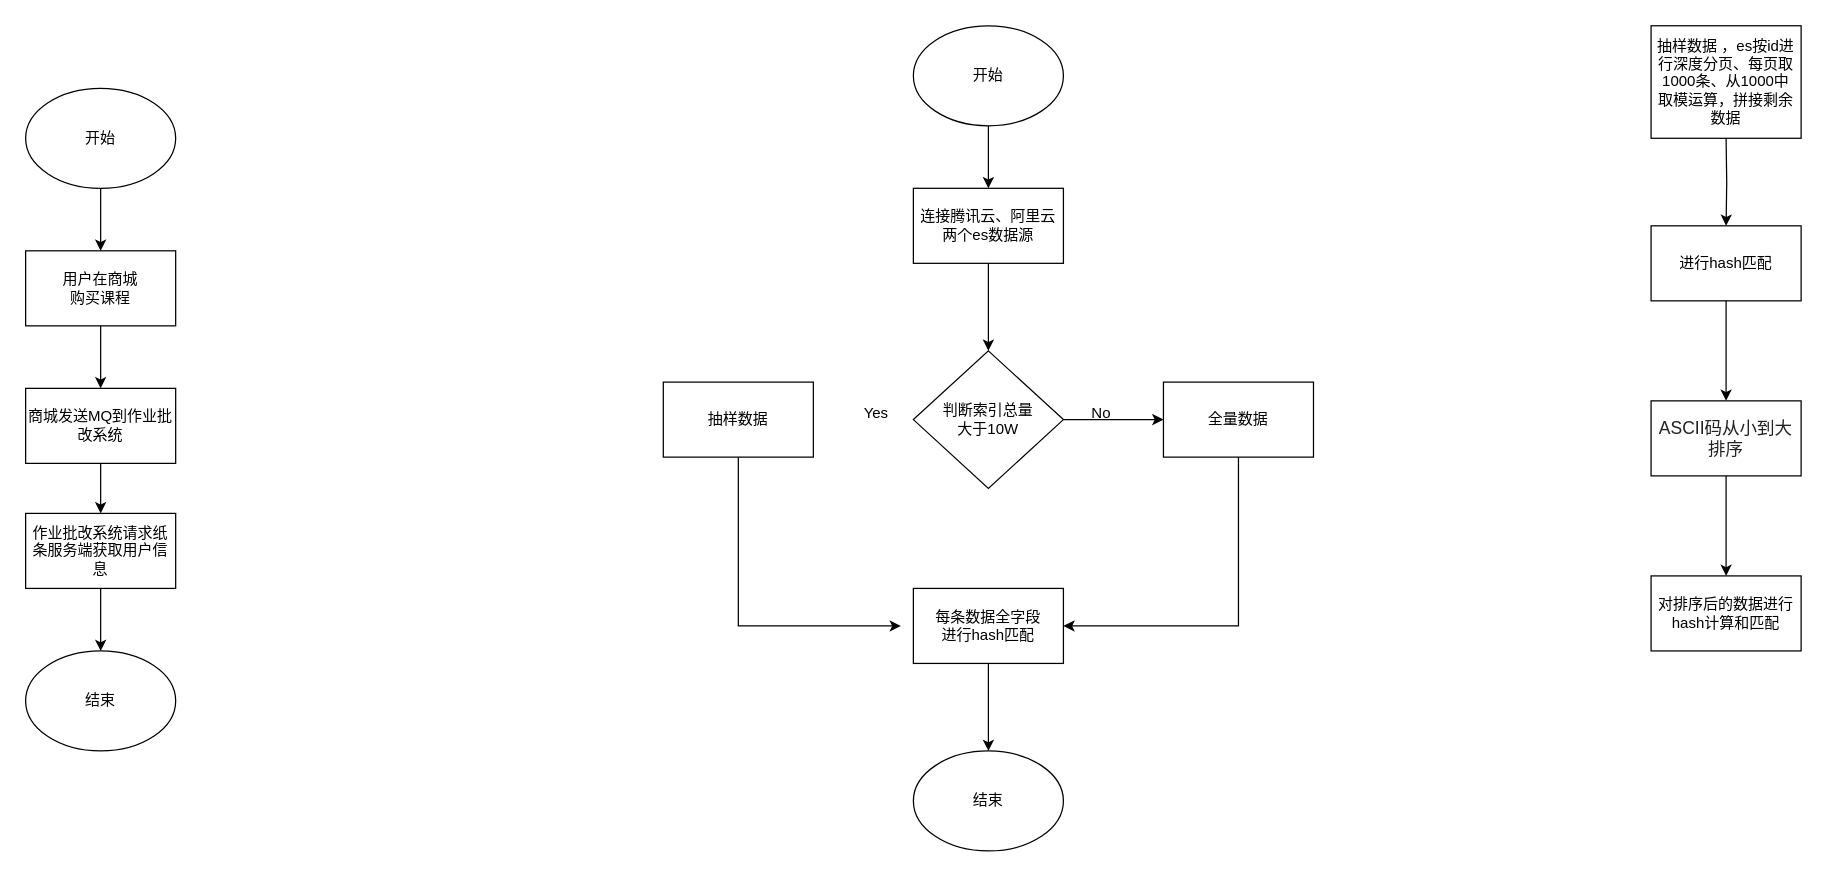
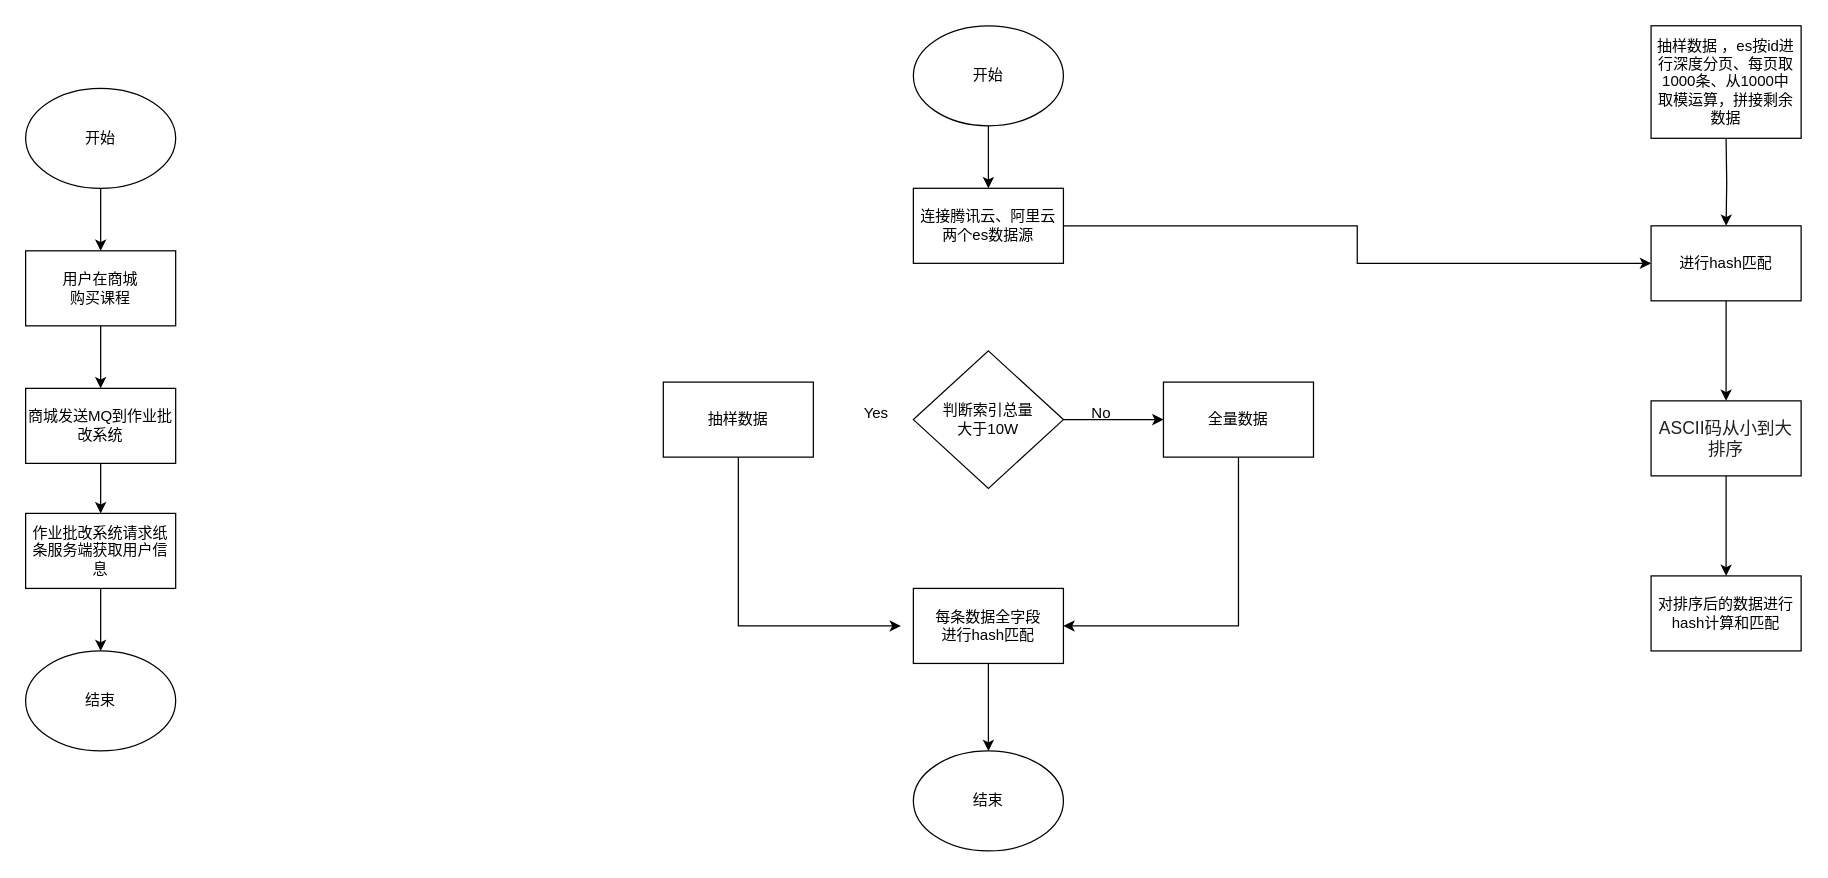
(988, 302) -> (1357, 240)
